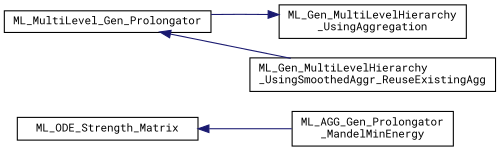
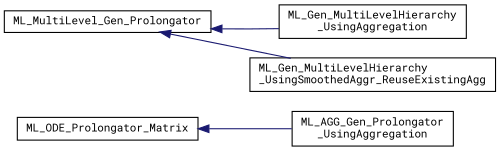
(240, 14) -> (251, 29)
(108, 129) -> (108, 129)
(373, 129) -> (373, 129)
